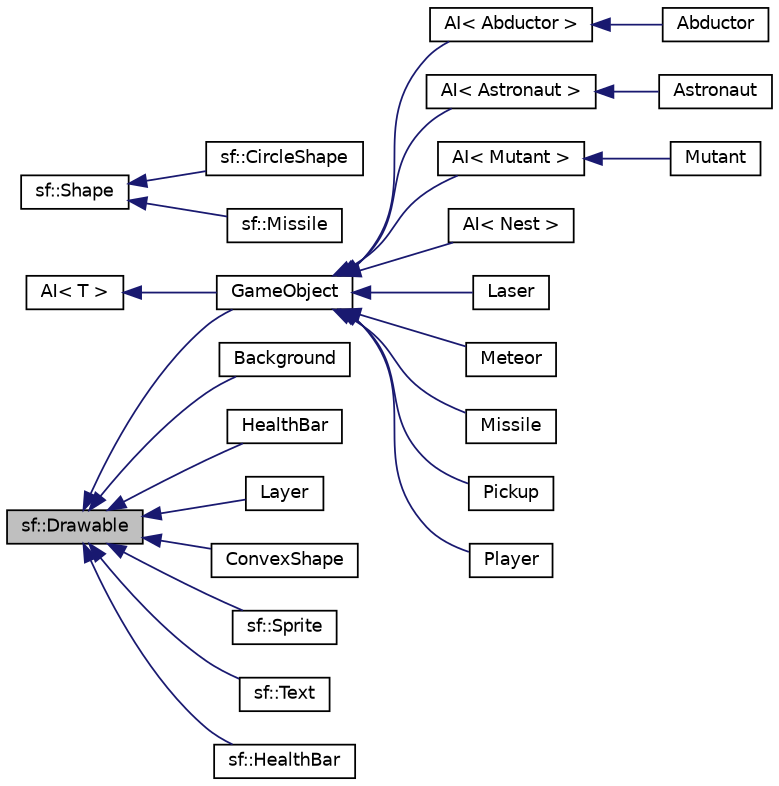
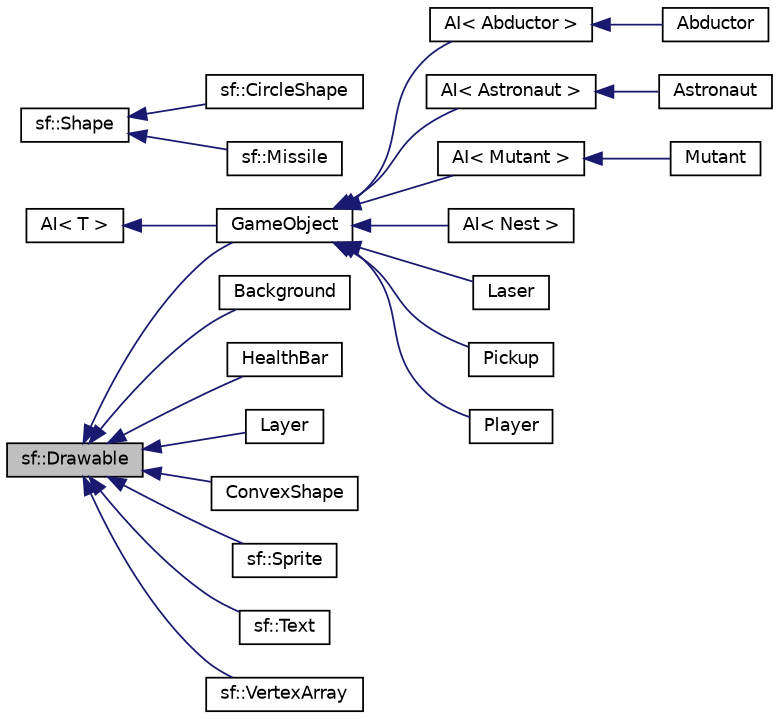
(511, 360) -> none
(511, 427) -> none
(285, 761) -> (285, 694)
